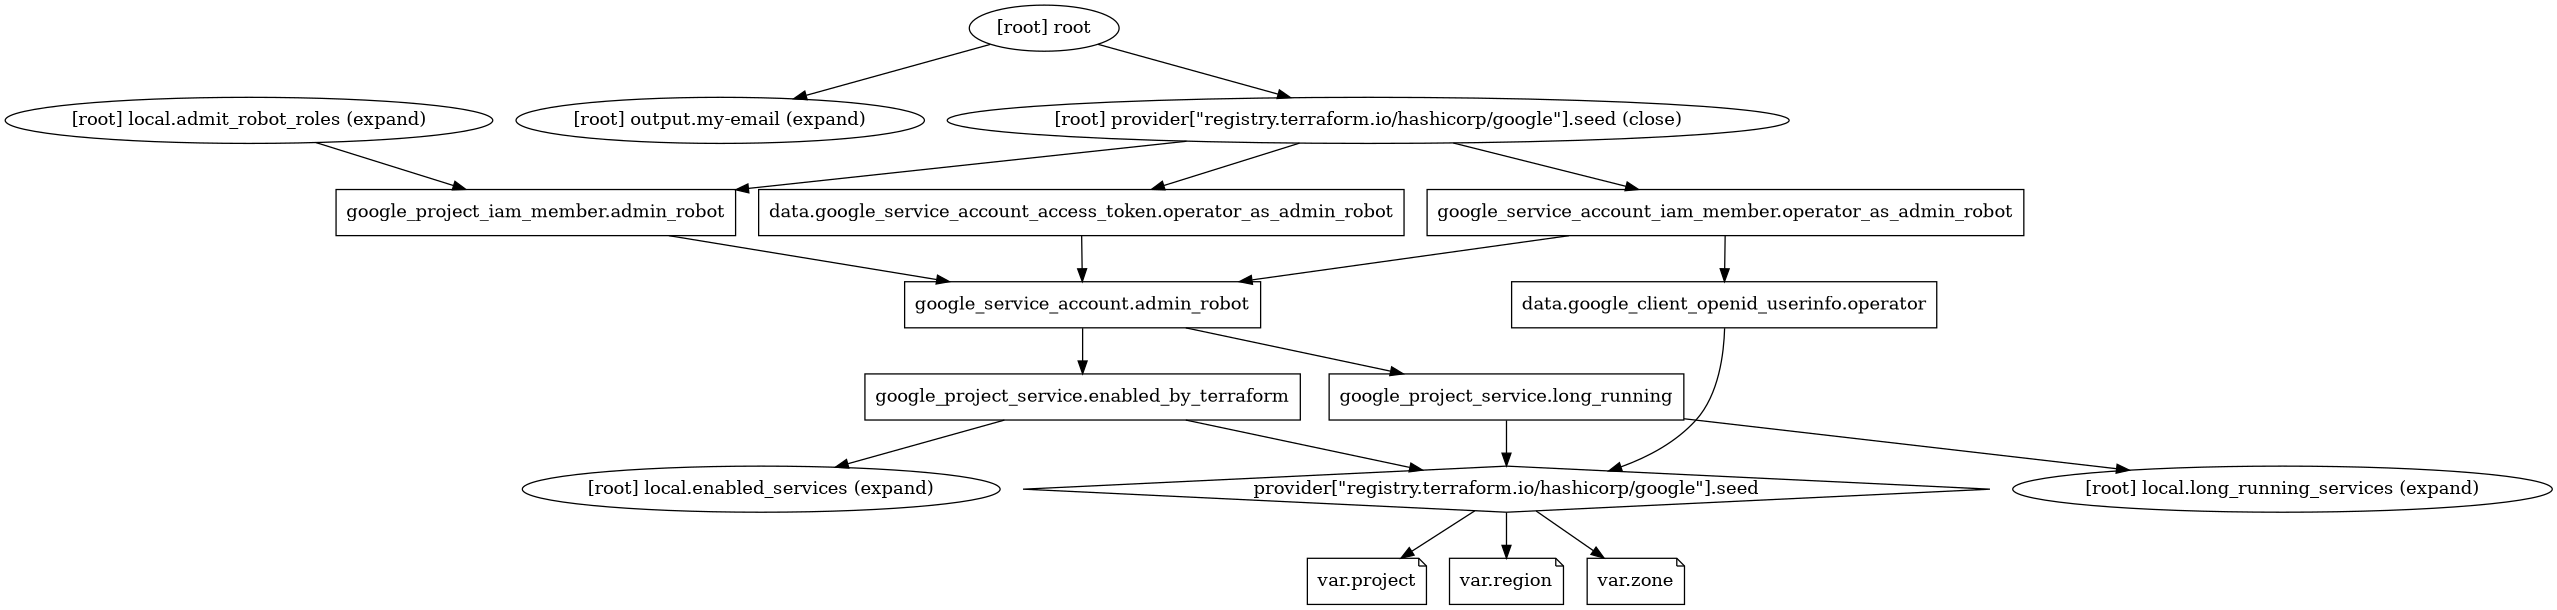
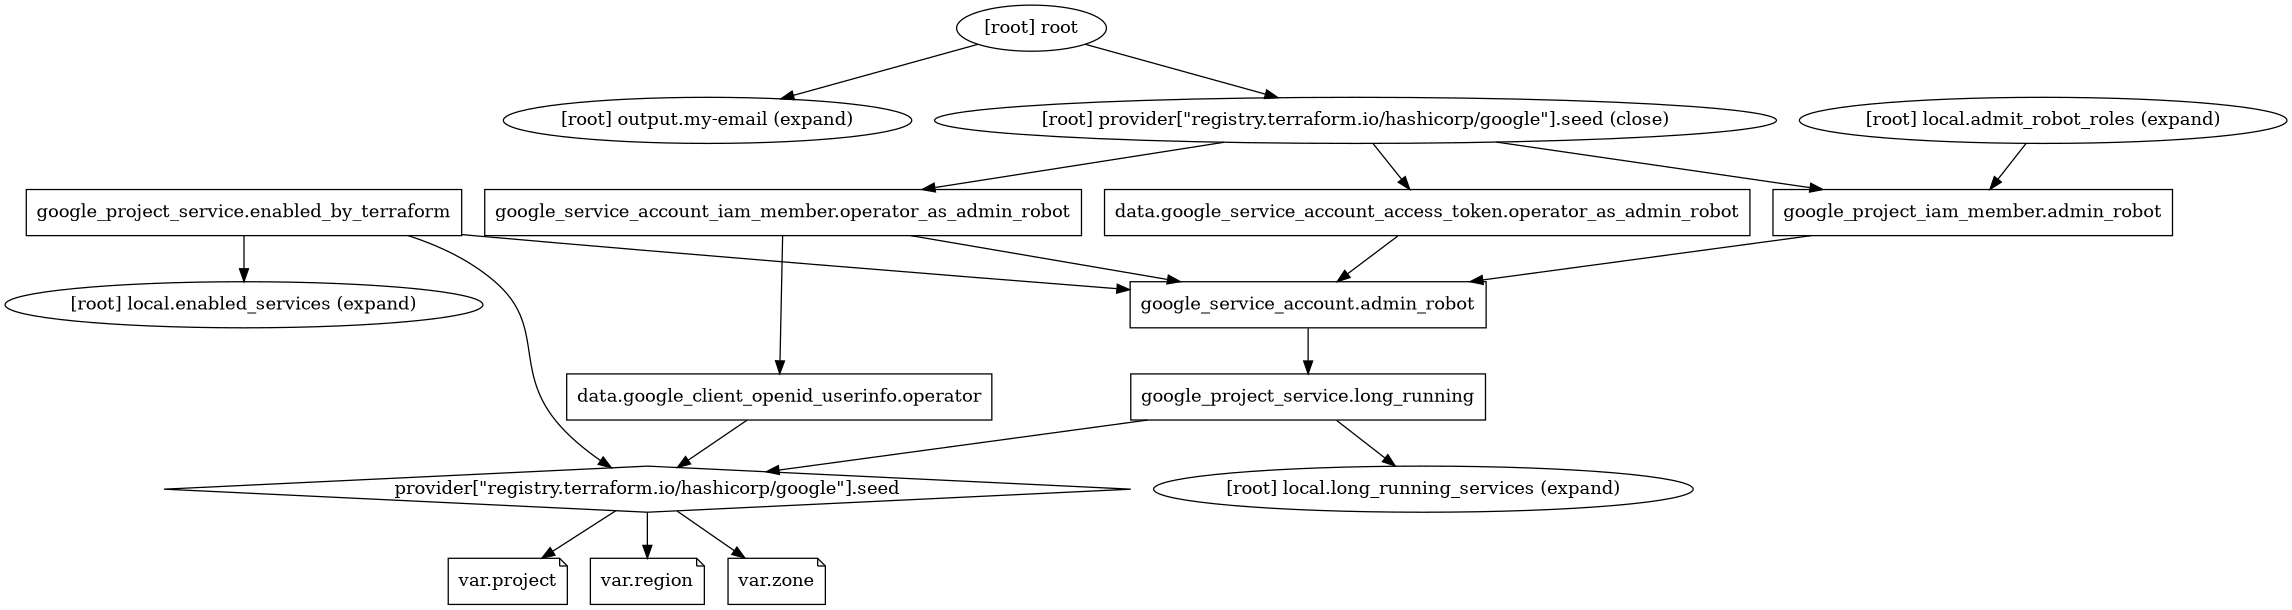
(1083, 345) -> (773, 261)
